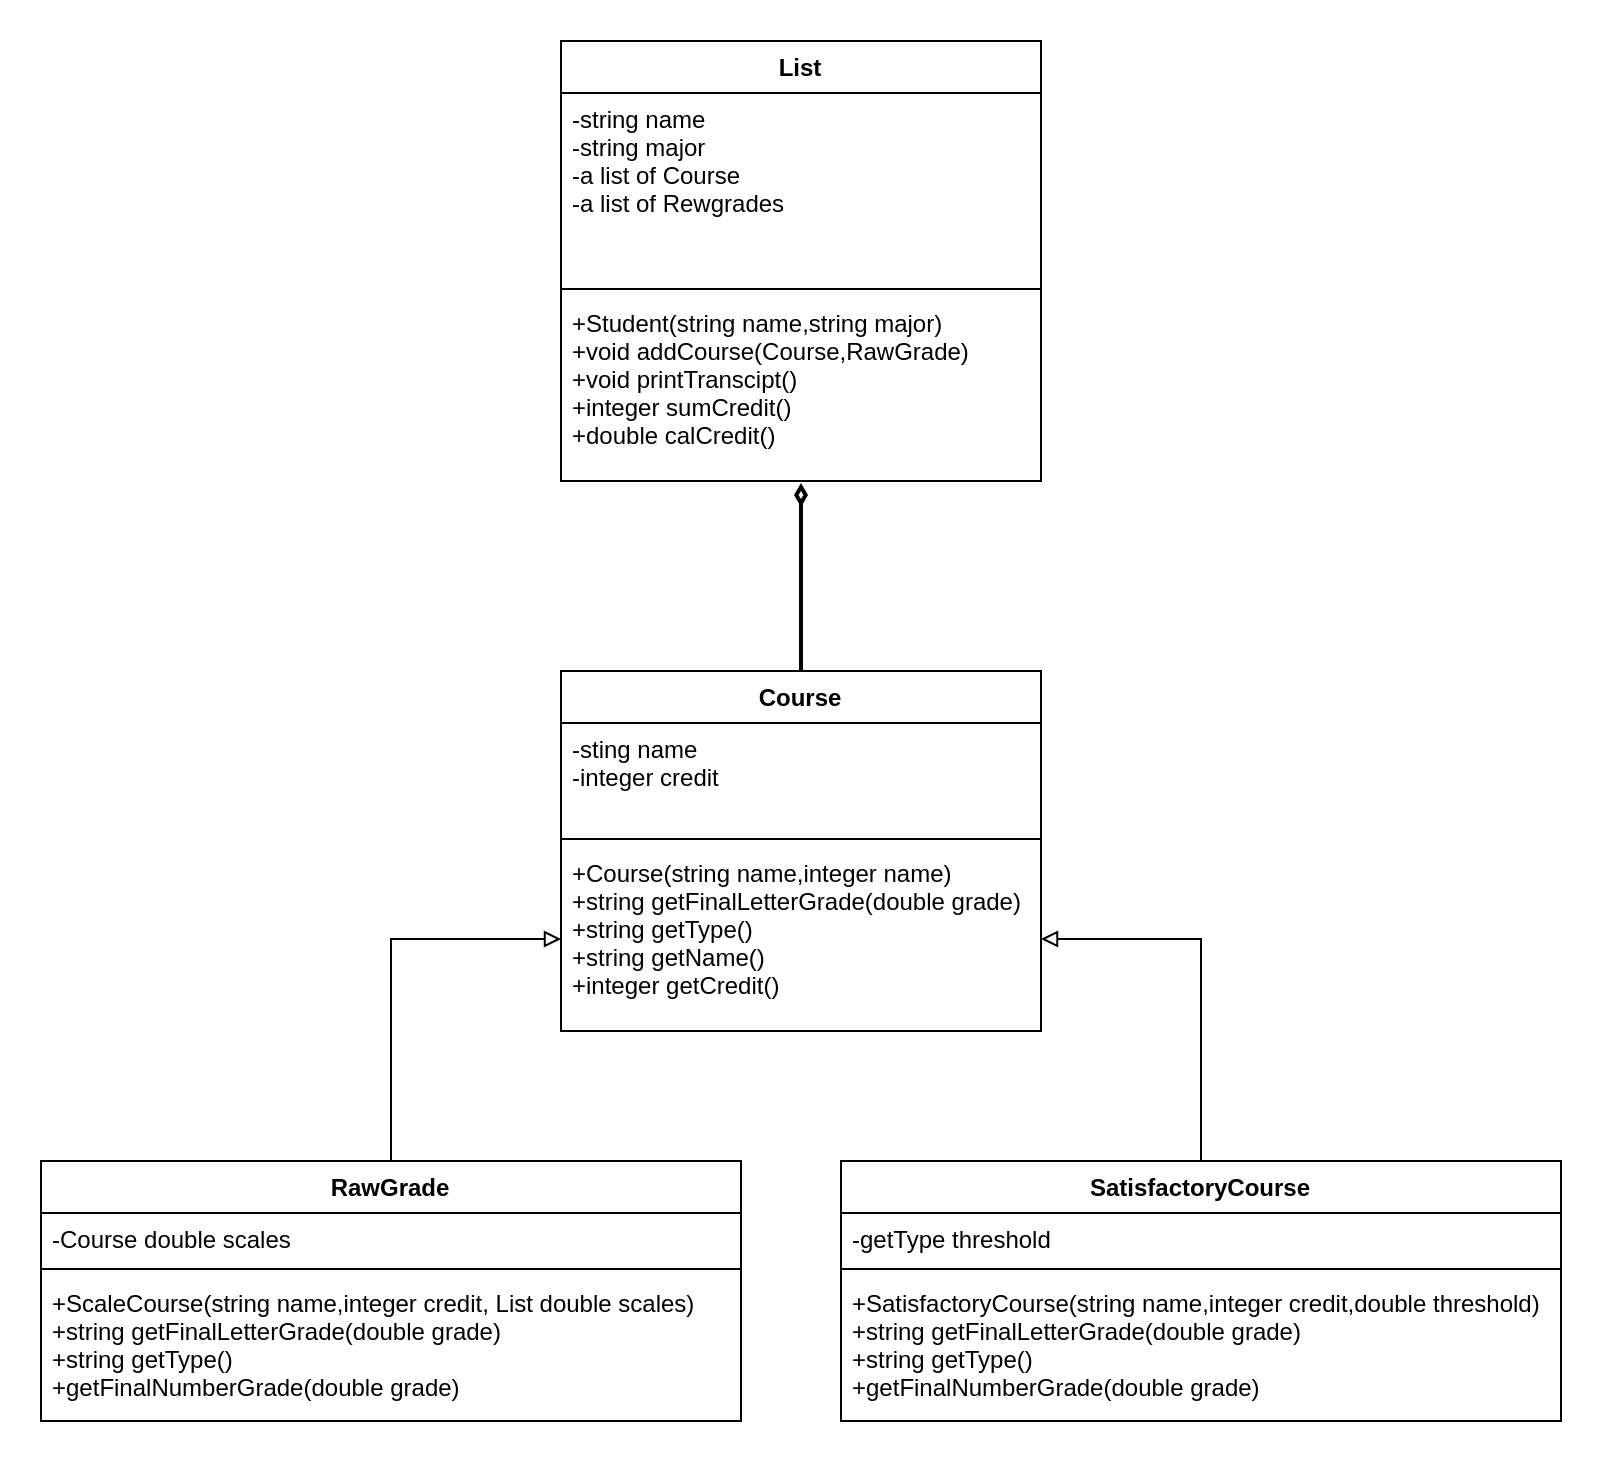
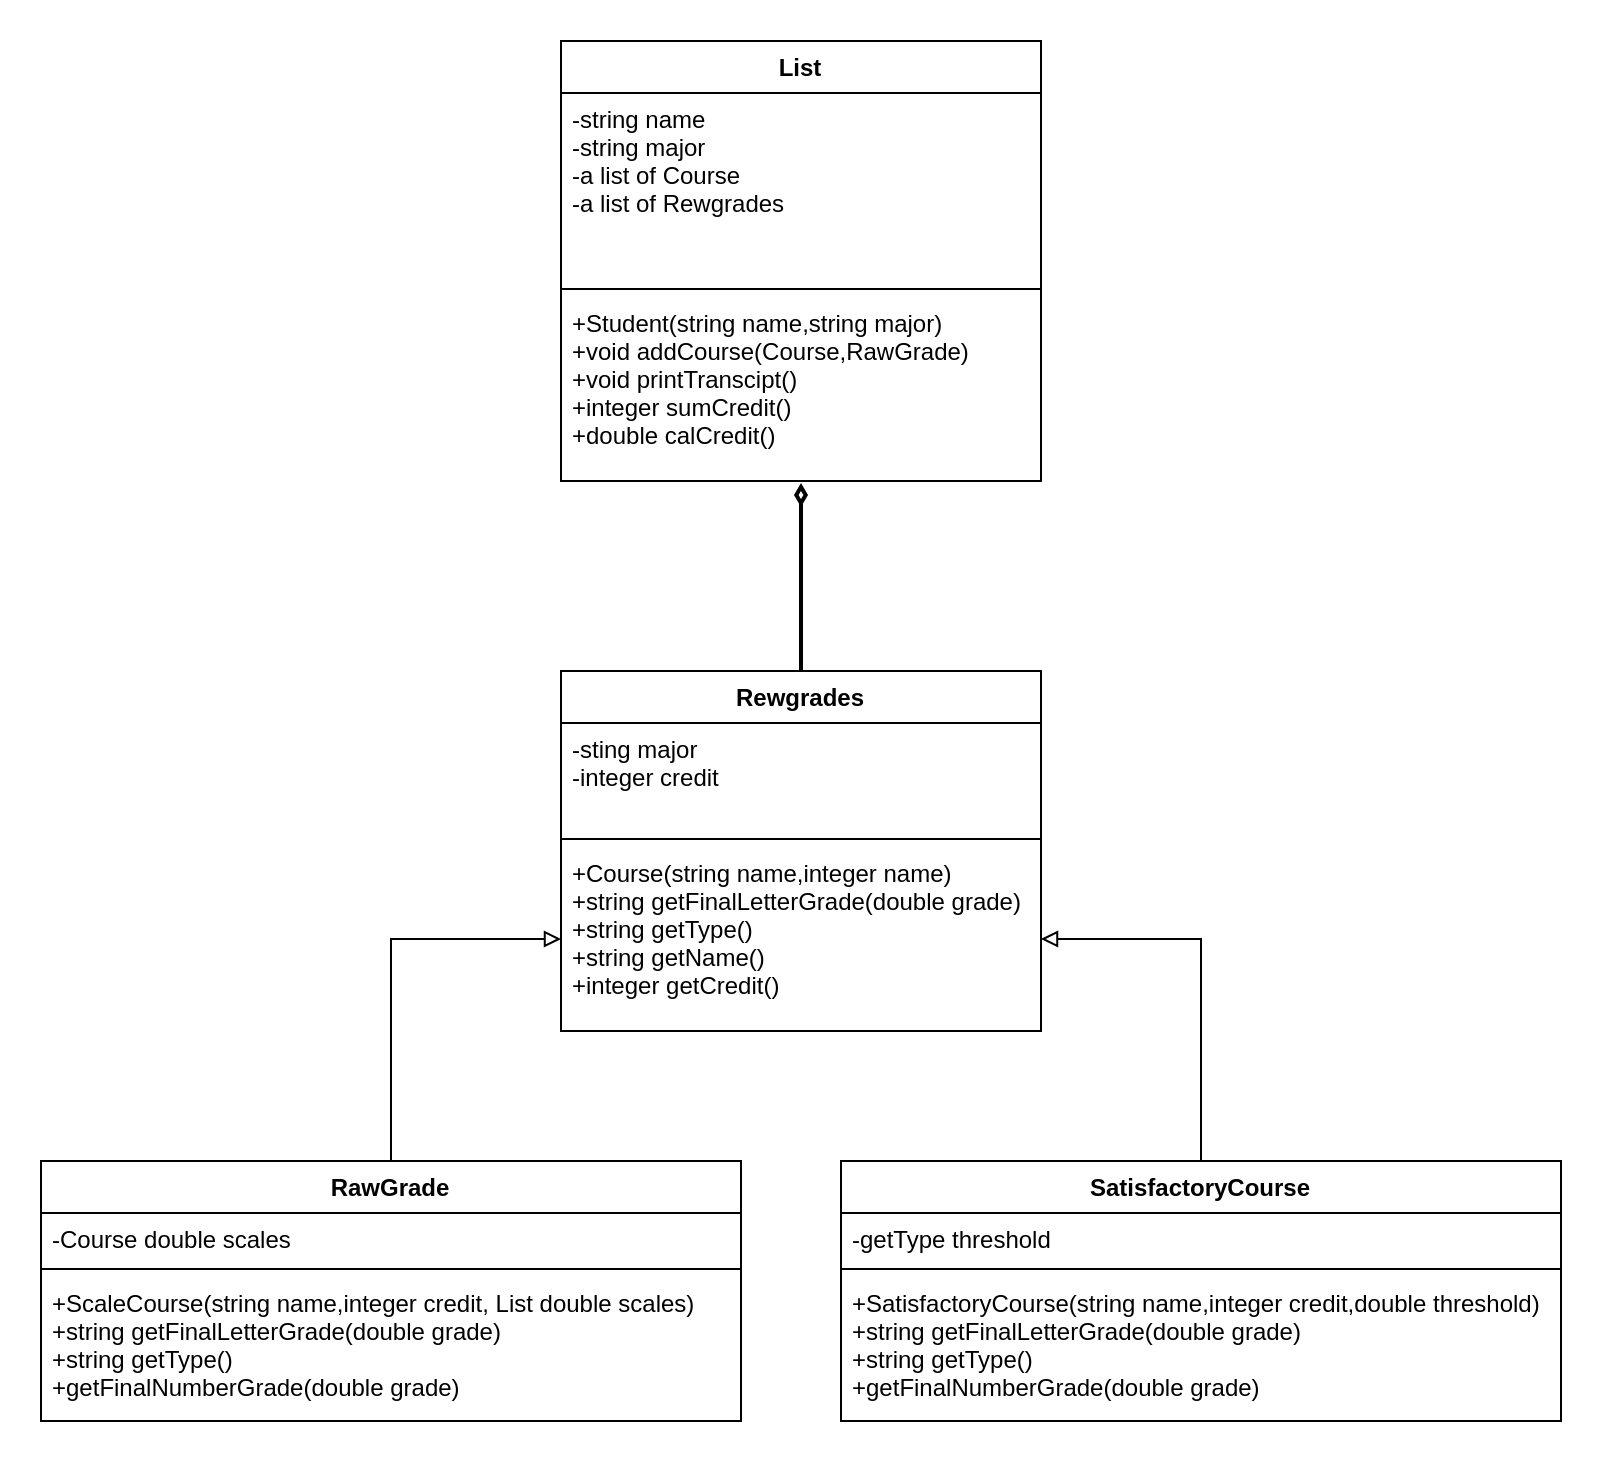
(800, 698) -> (800, 698)
(640, 750) -> (646, 750)
